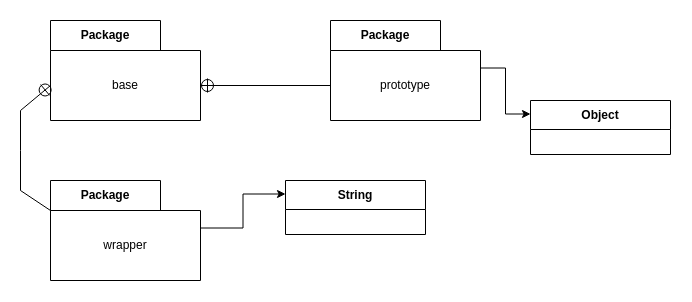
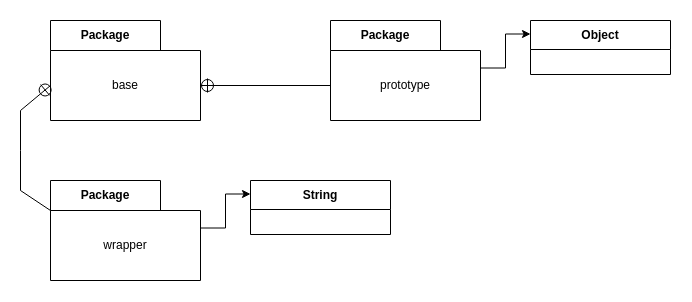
(601, 128) -> (601, 48)
(356, 208) -> (321, 208)
